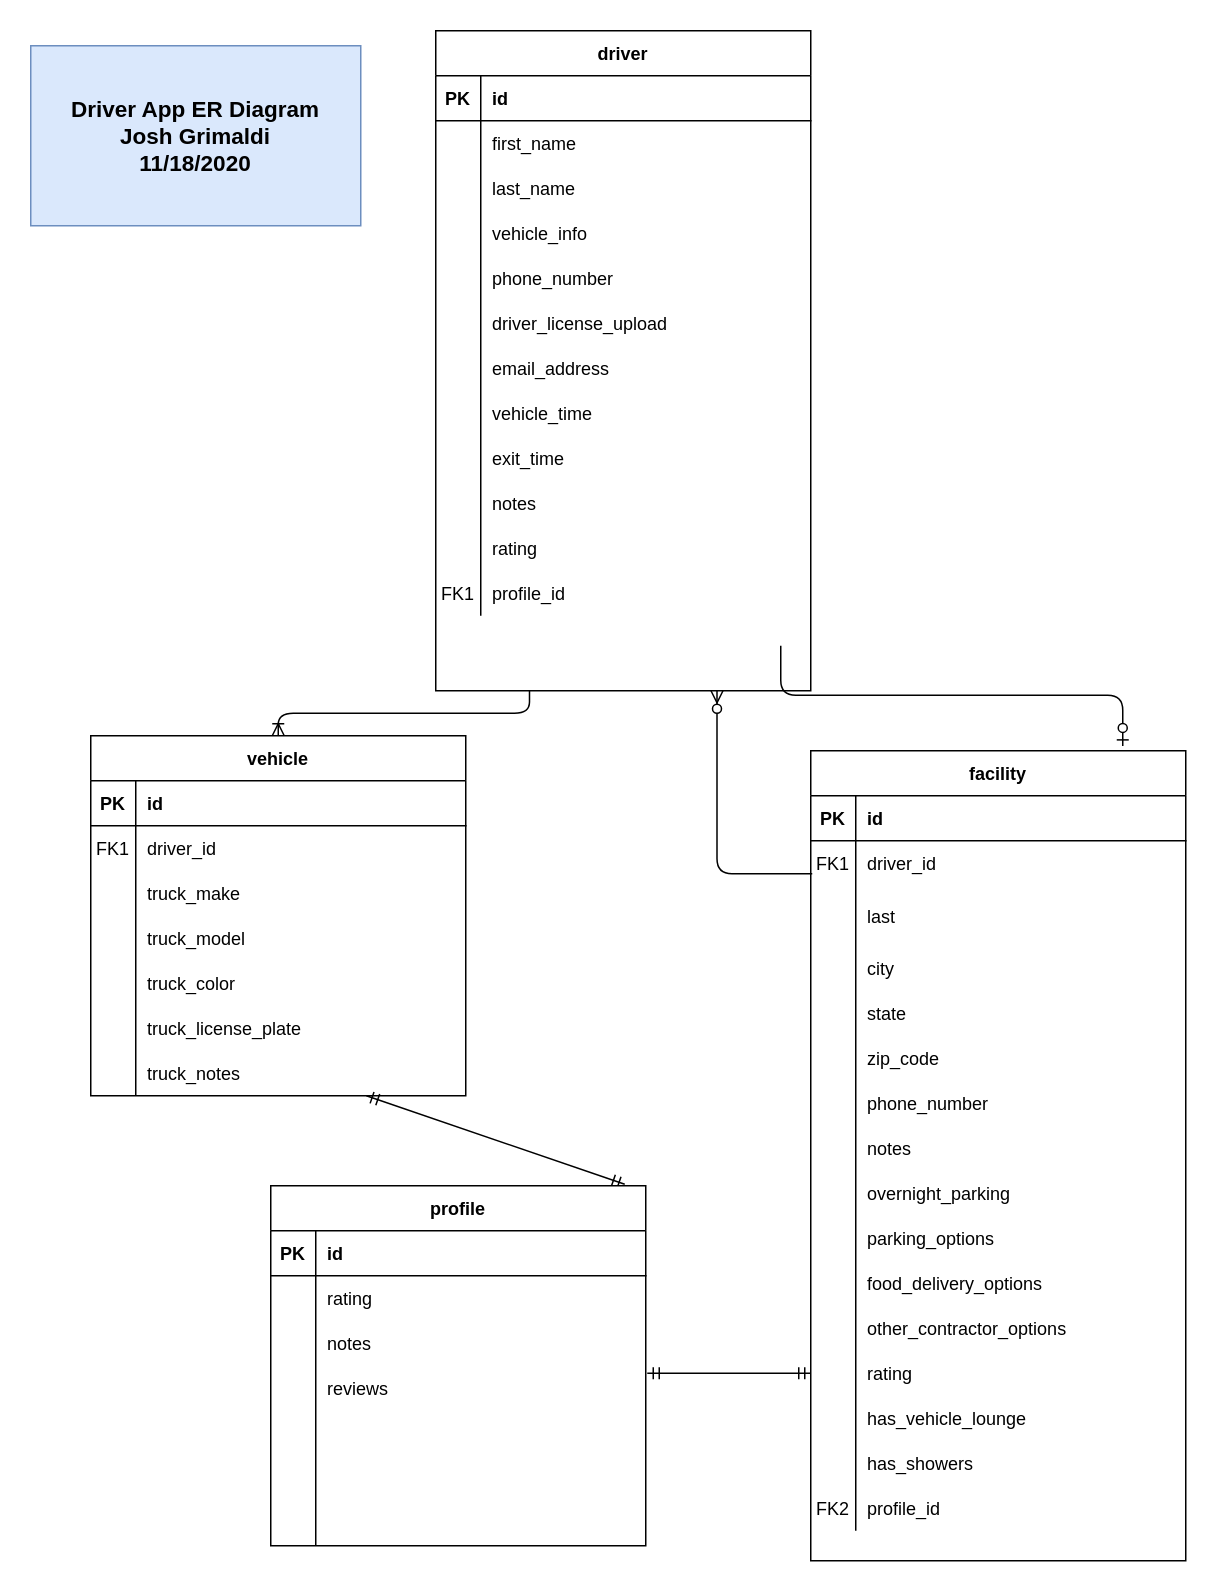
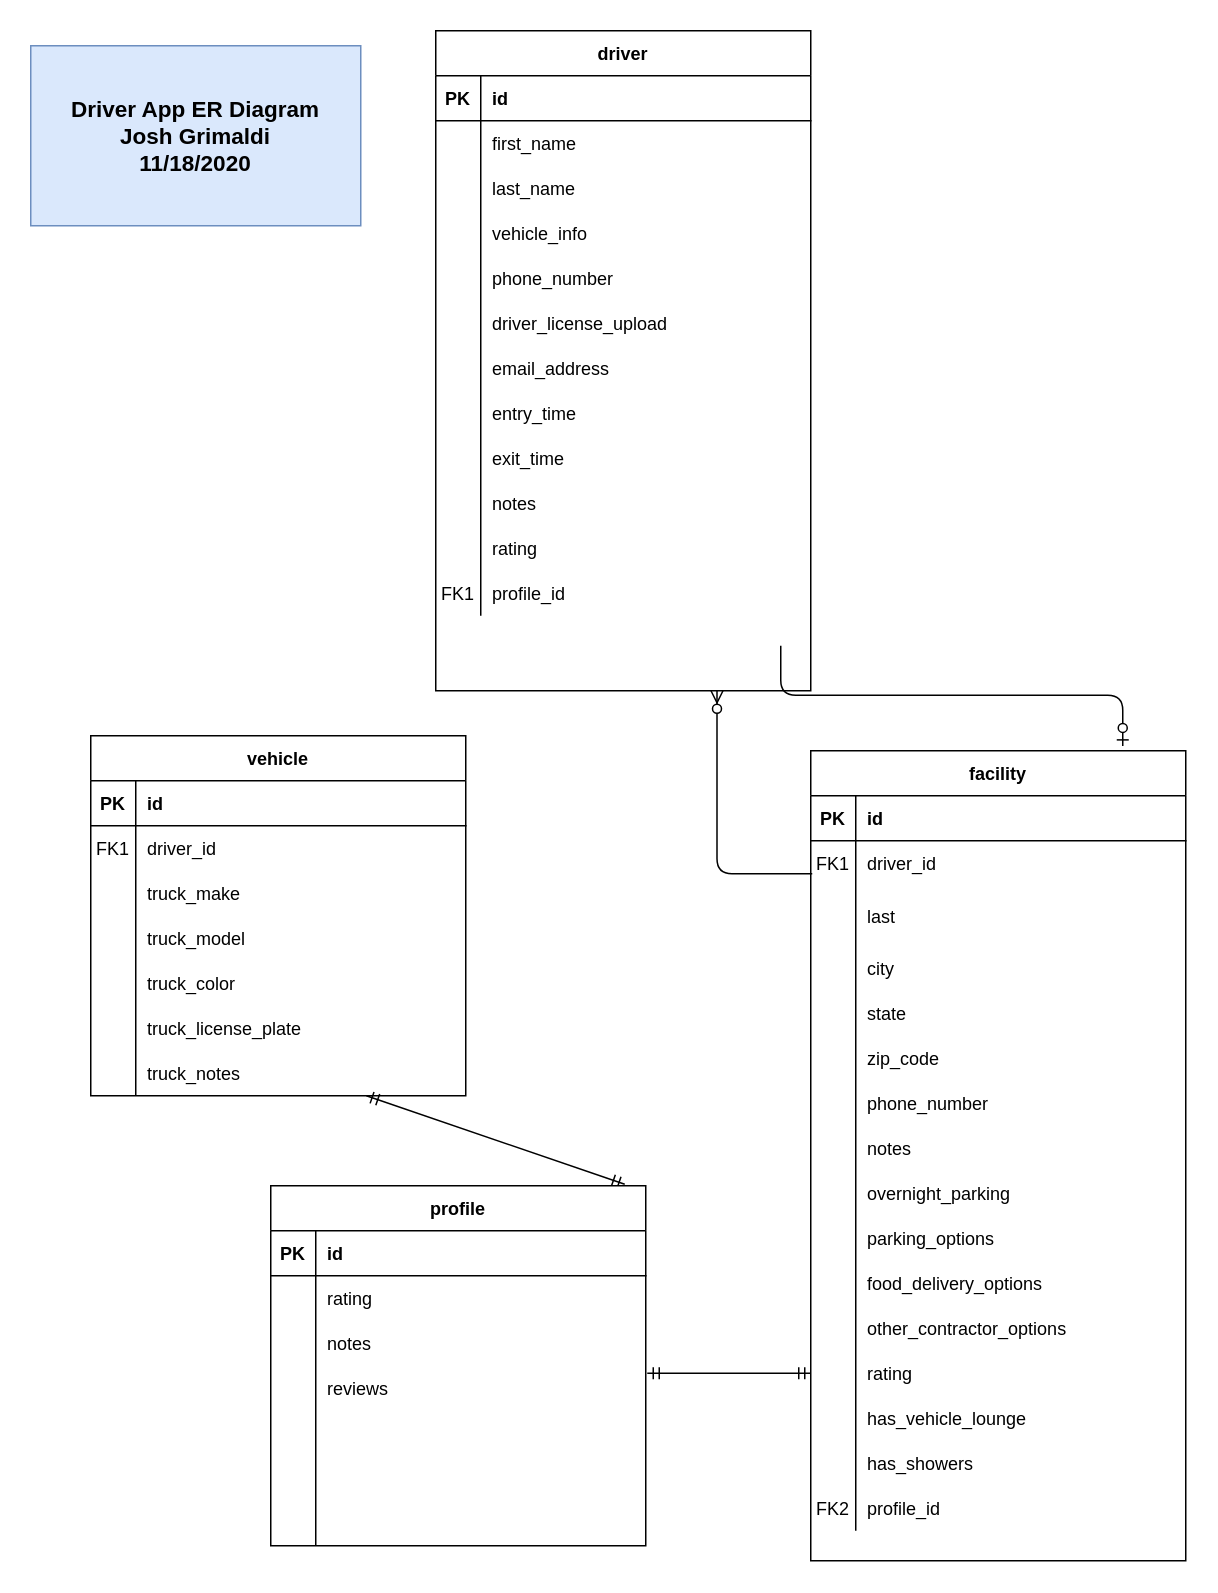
(545, 414) -> (540, 414)
(403, 713) -> none
